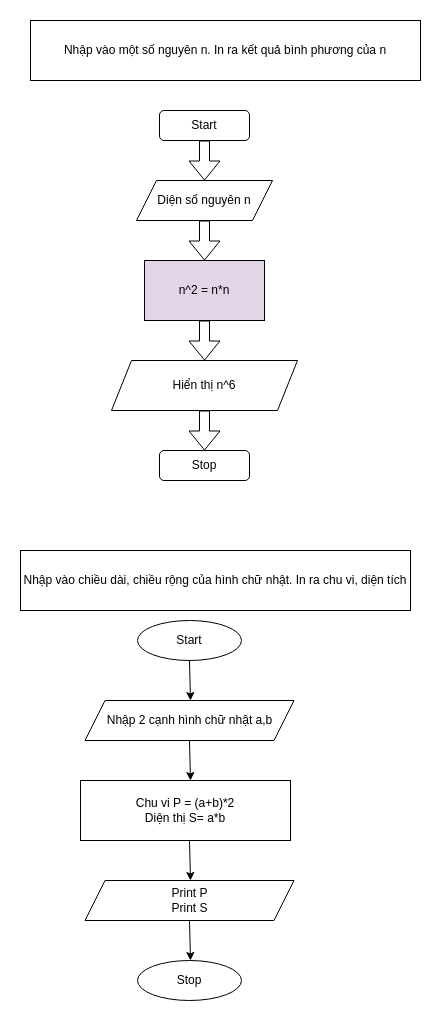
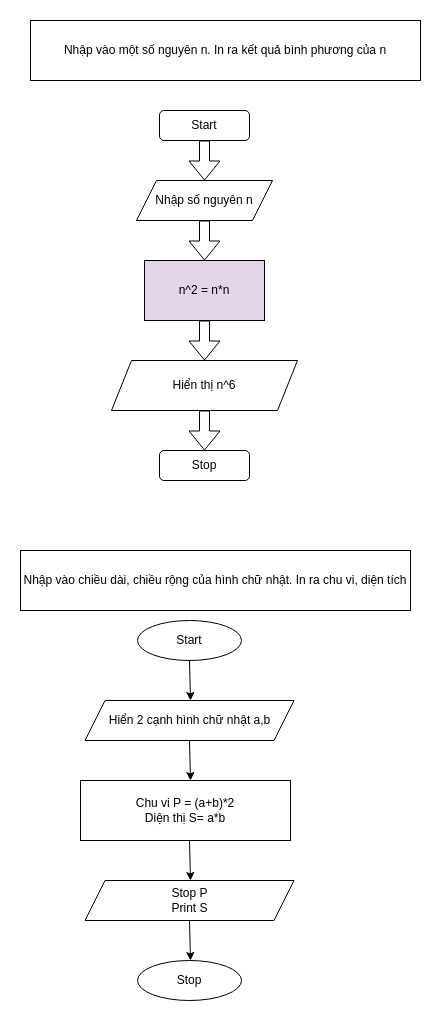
(205, 201) -> (205, 201)
(190, 721) -> (190, 721)
(190, 901) -> (190, 901)
